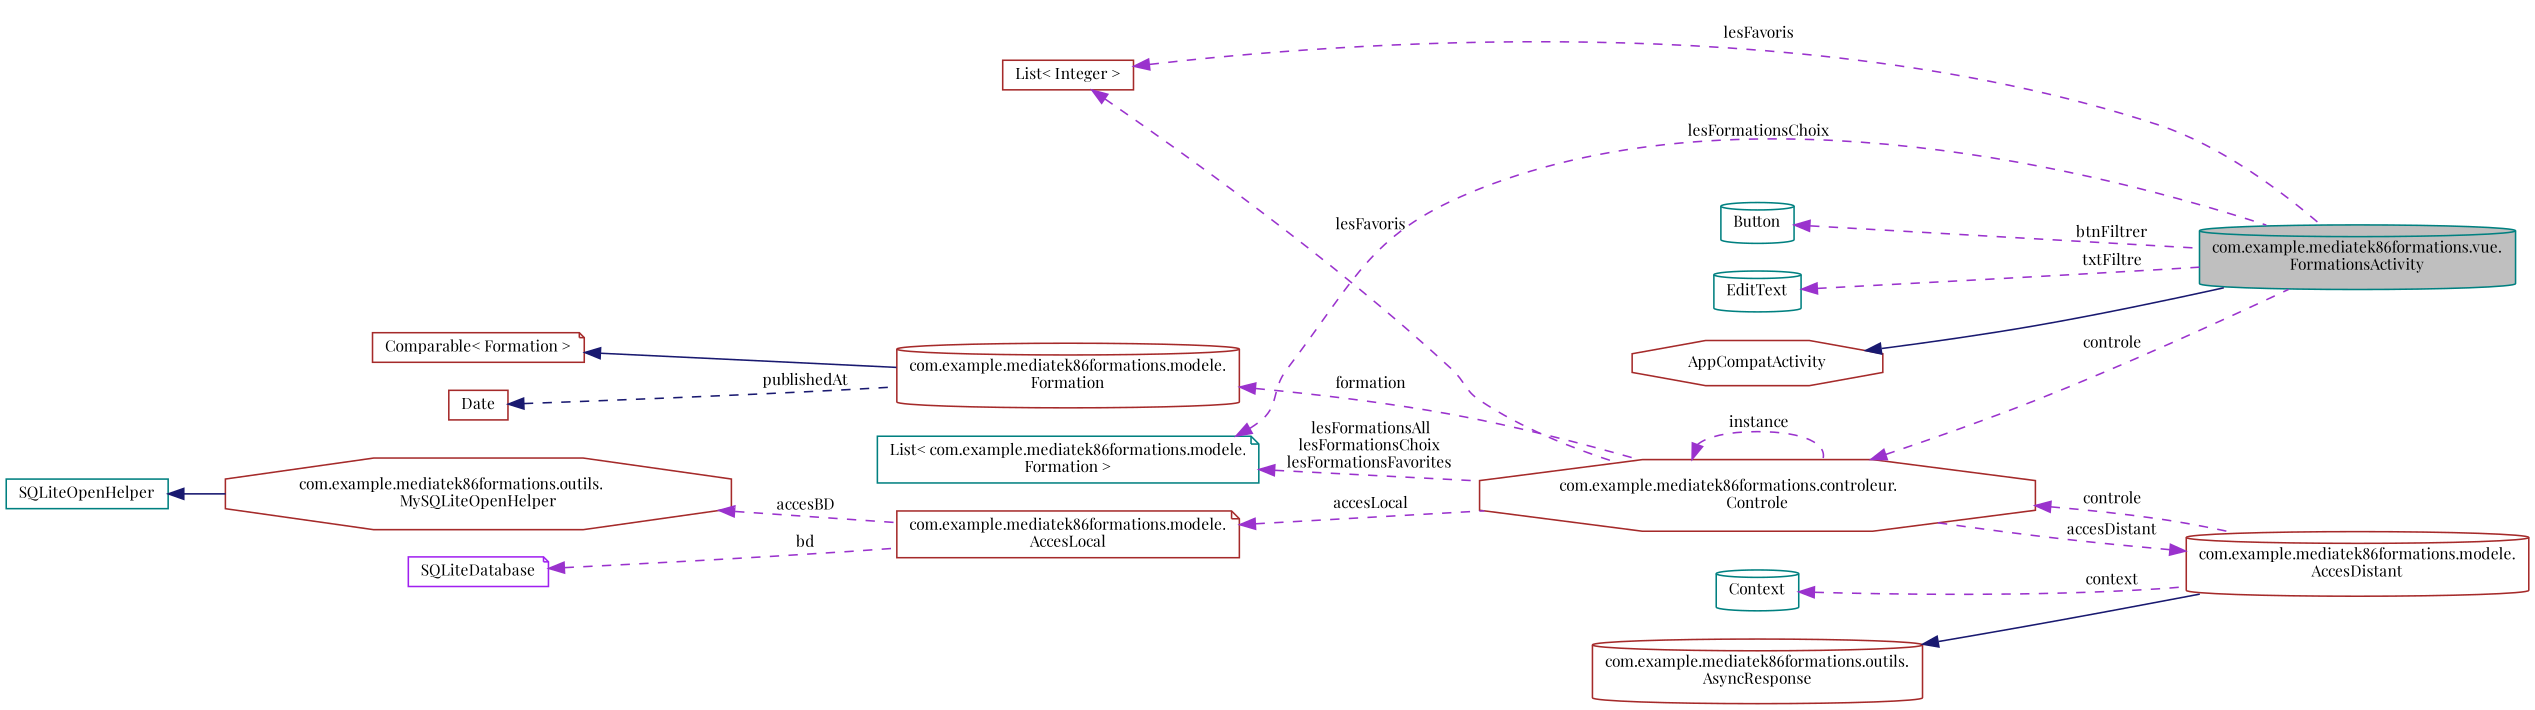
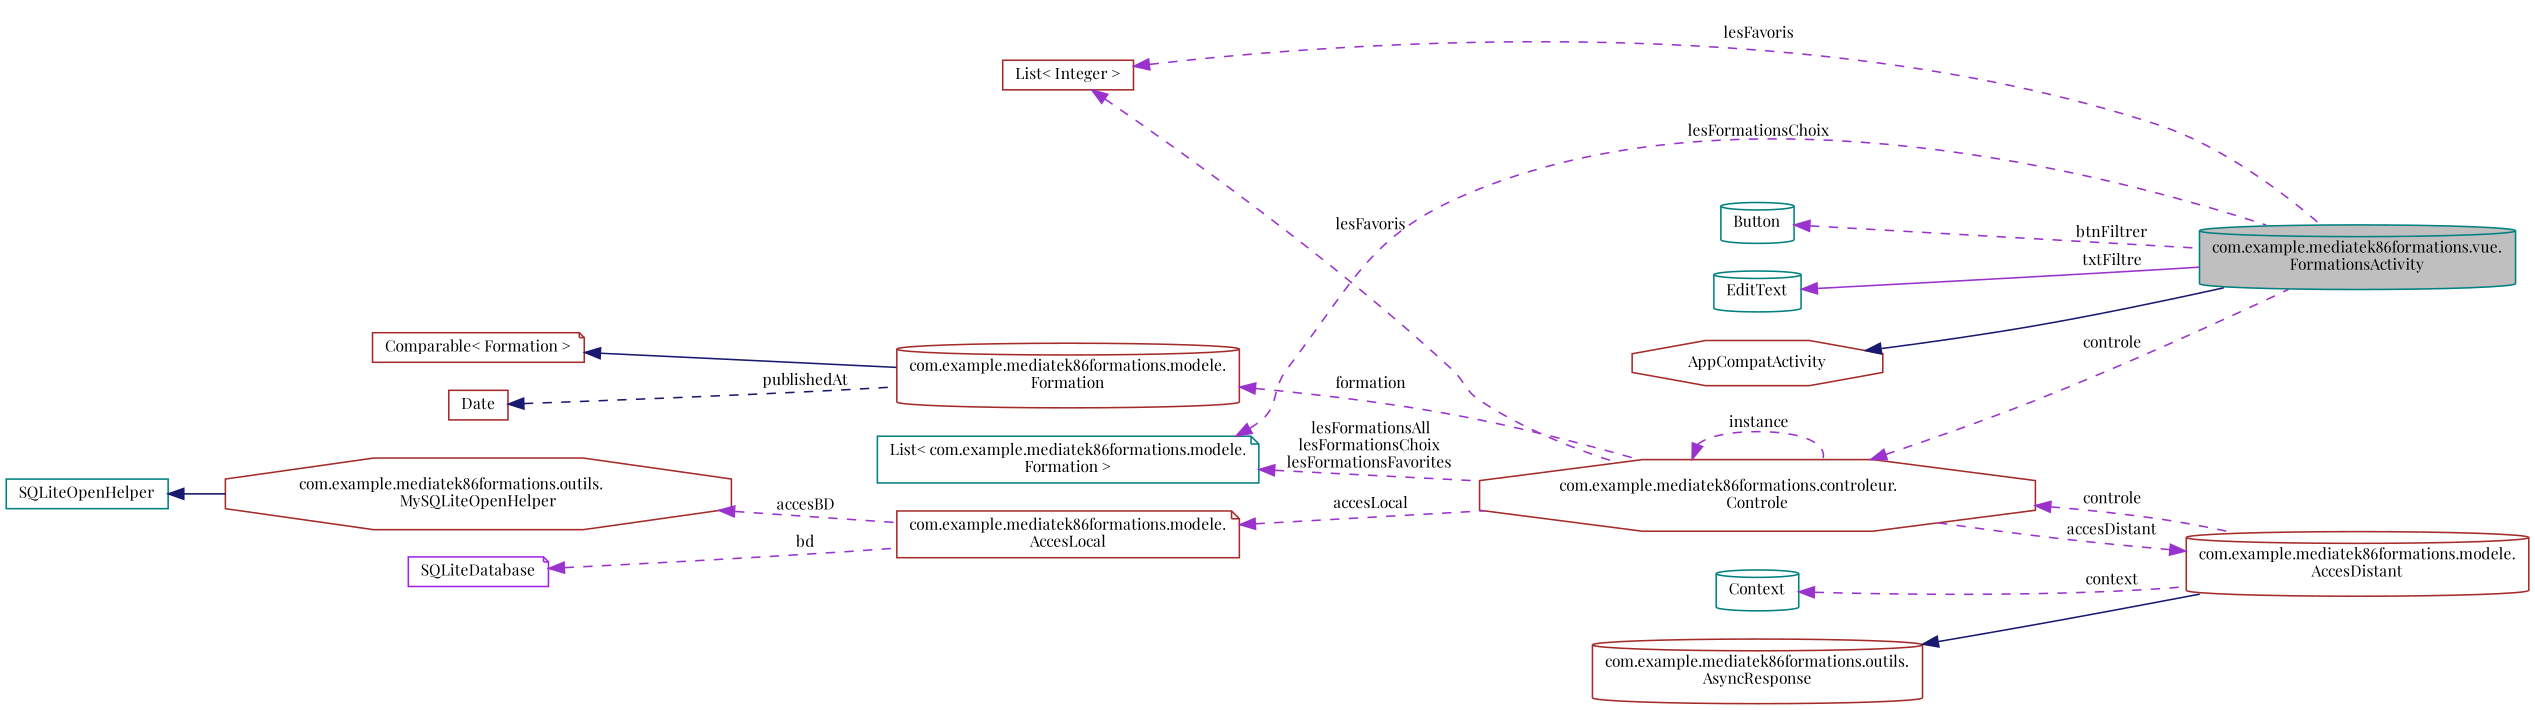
(2008, 278) -> (2008, 278)
